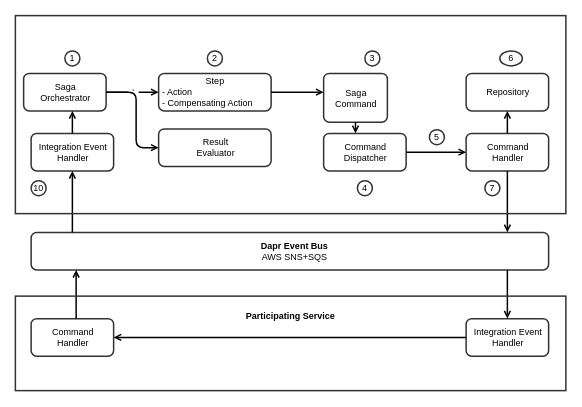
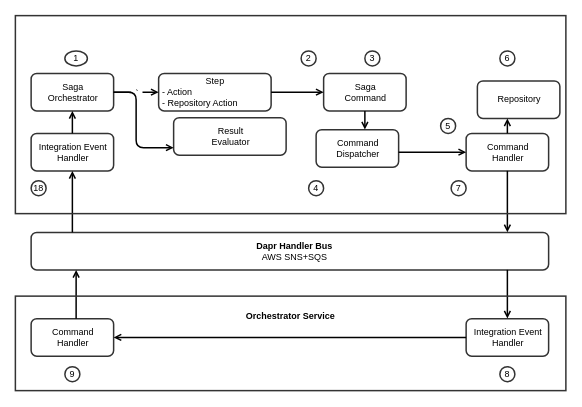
(72, 58) -> (76, 58)
(215, 58) -> (309, 58)
(511, 58) -> (507, 58)
(65, 92) -> (72, 92)
(211, 92) -> (206, 92)
(507, 92) -> (519, 99)
(356, 98) -> (365, 92)
(437, 137) -> (448, 126)
(215, 147) -> (230, 136)
(365, 152) -> (357, 148)
(39, 188) -> (39, 188)
(365, 188) -> (316, 188)
(492, 188) -> (459, 188)
(295, 251) -> (295, 251)
(291, 316) -> (291, 316)
none -> (72, 374)
none -> (507, 374)
